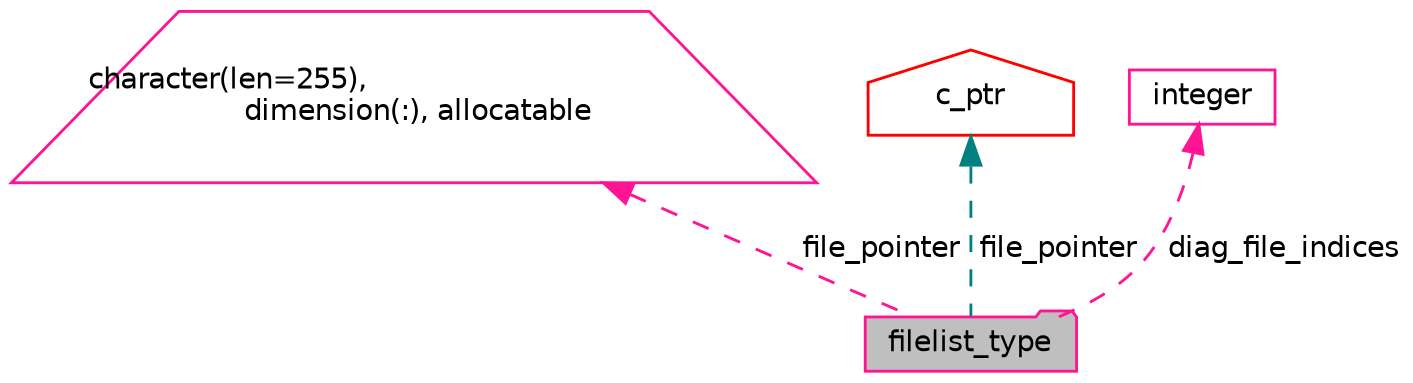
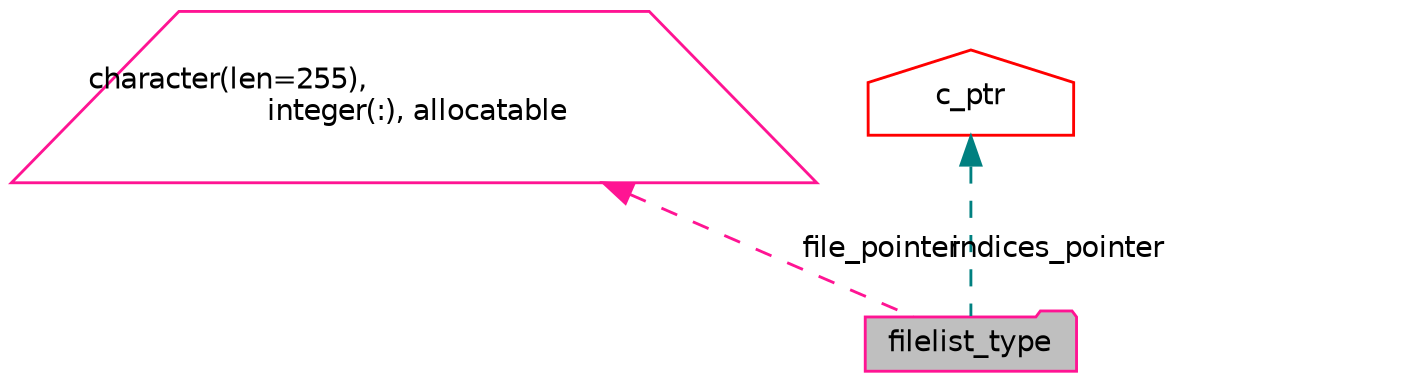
(414, 97) -> (414, 97)
(1202, 97) -> none
(1054, 250) -> (1054, 250)
